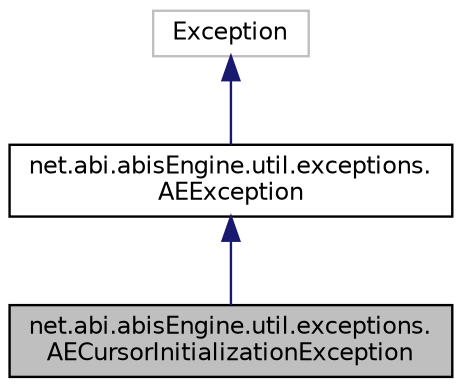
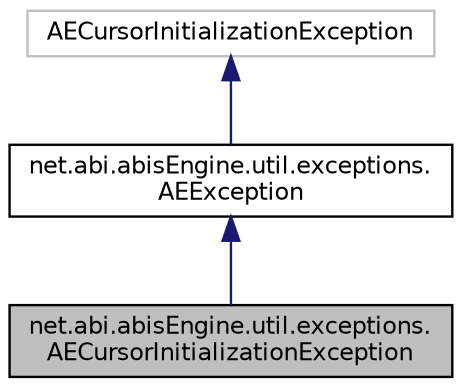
(231, 34) -> (231, 34)
